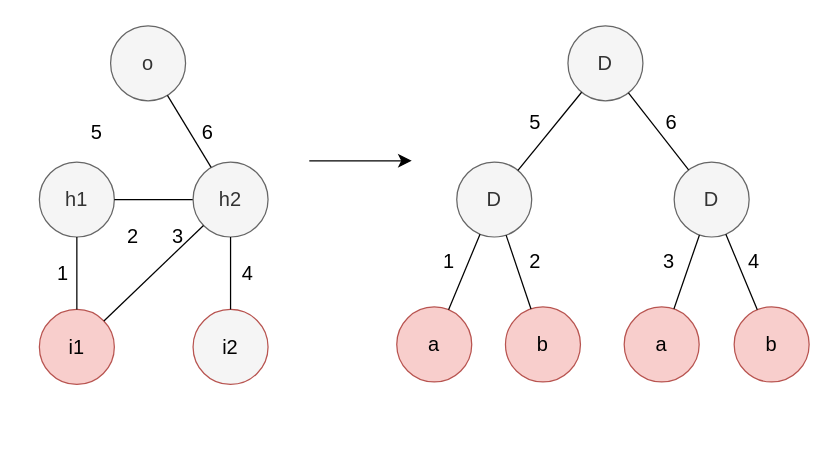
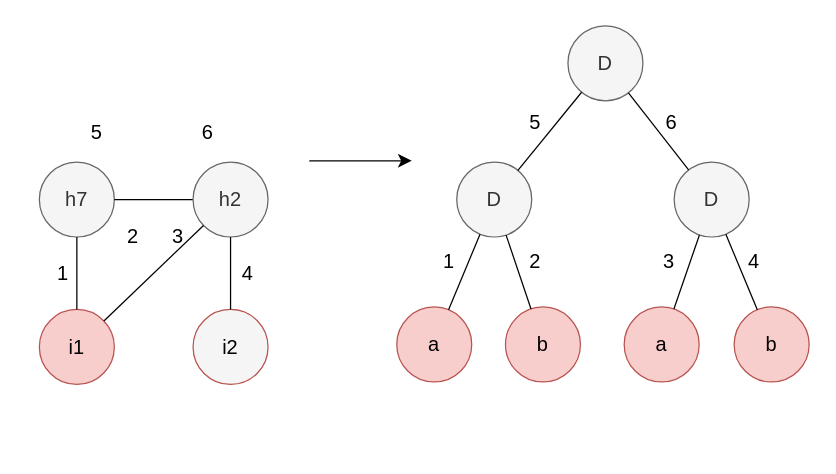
(148, 63) -> none
(190, 132) -> none
(77, 199) -> (77, 199)
